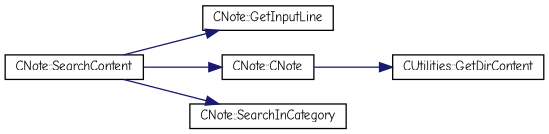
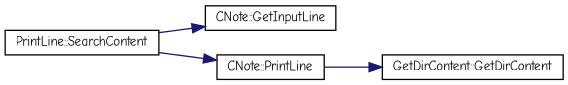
(74, 67) -> (82, 43)
(268, 67) -> (271, 67)
(468, 67) -> (473, 67)
(268, 116) -> none
